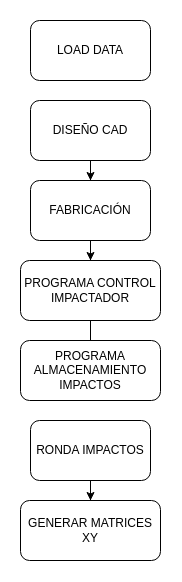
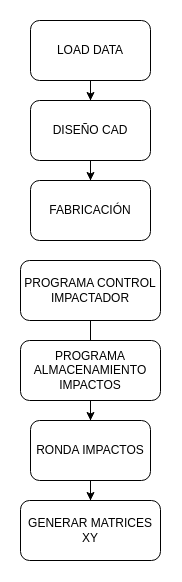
none -> (91, 95)
(91, 255) -> none
none -> (91, 415)
